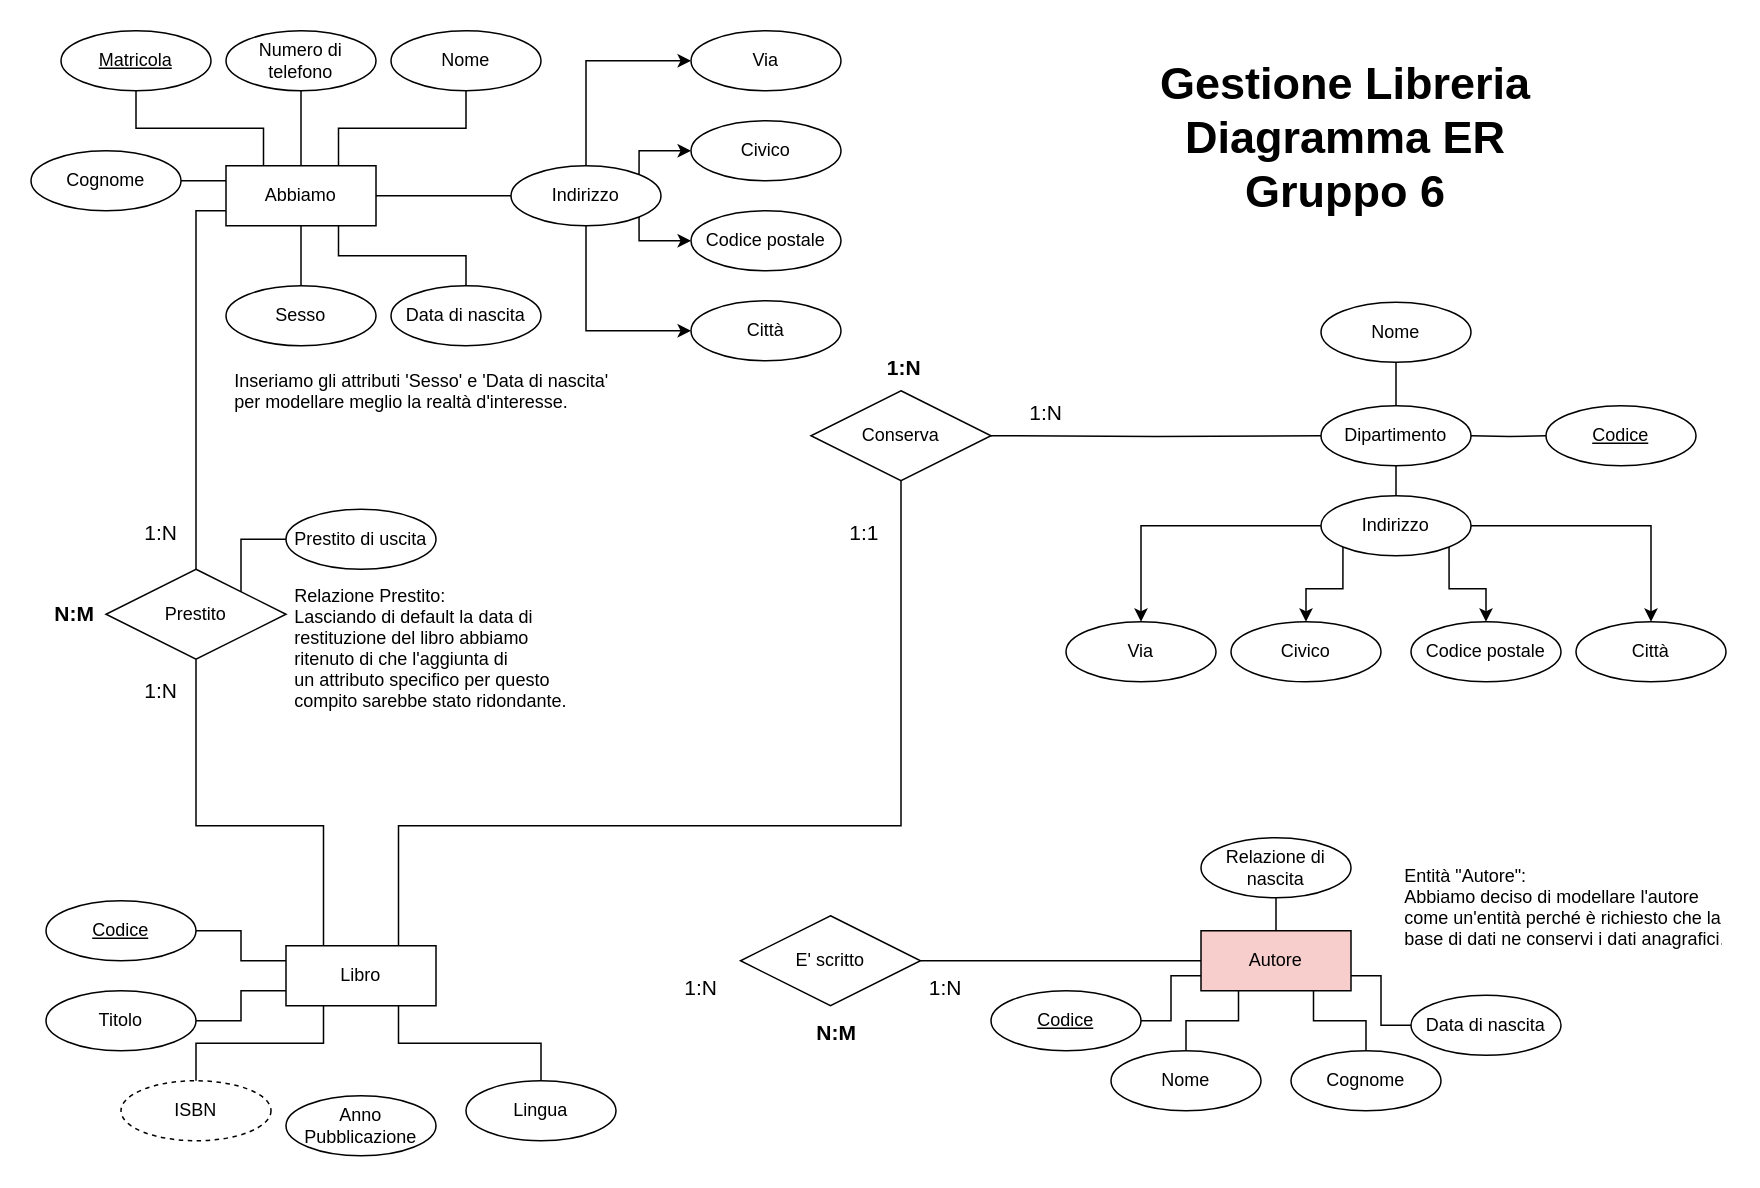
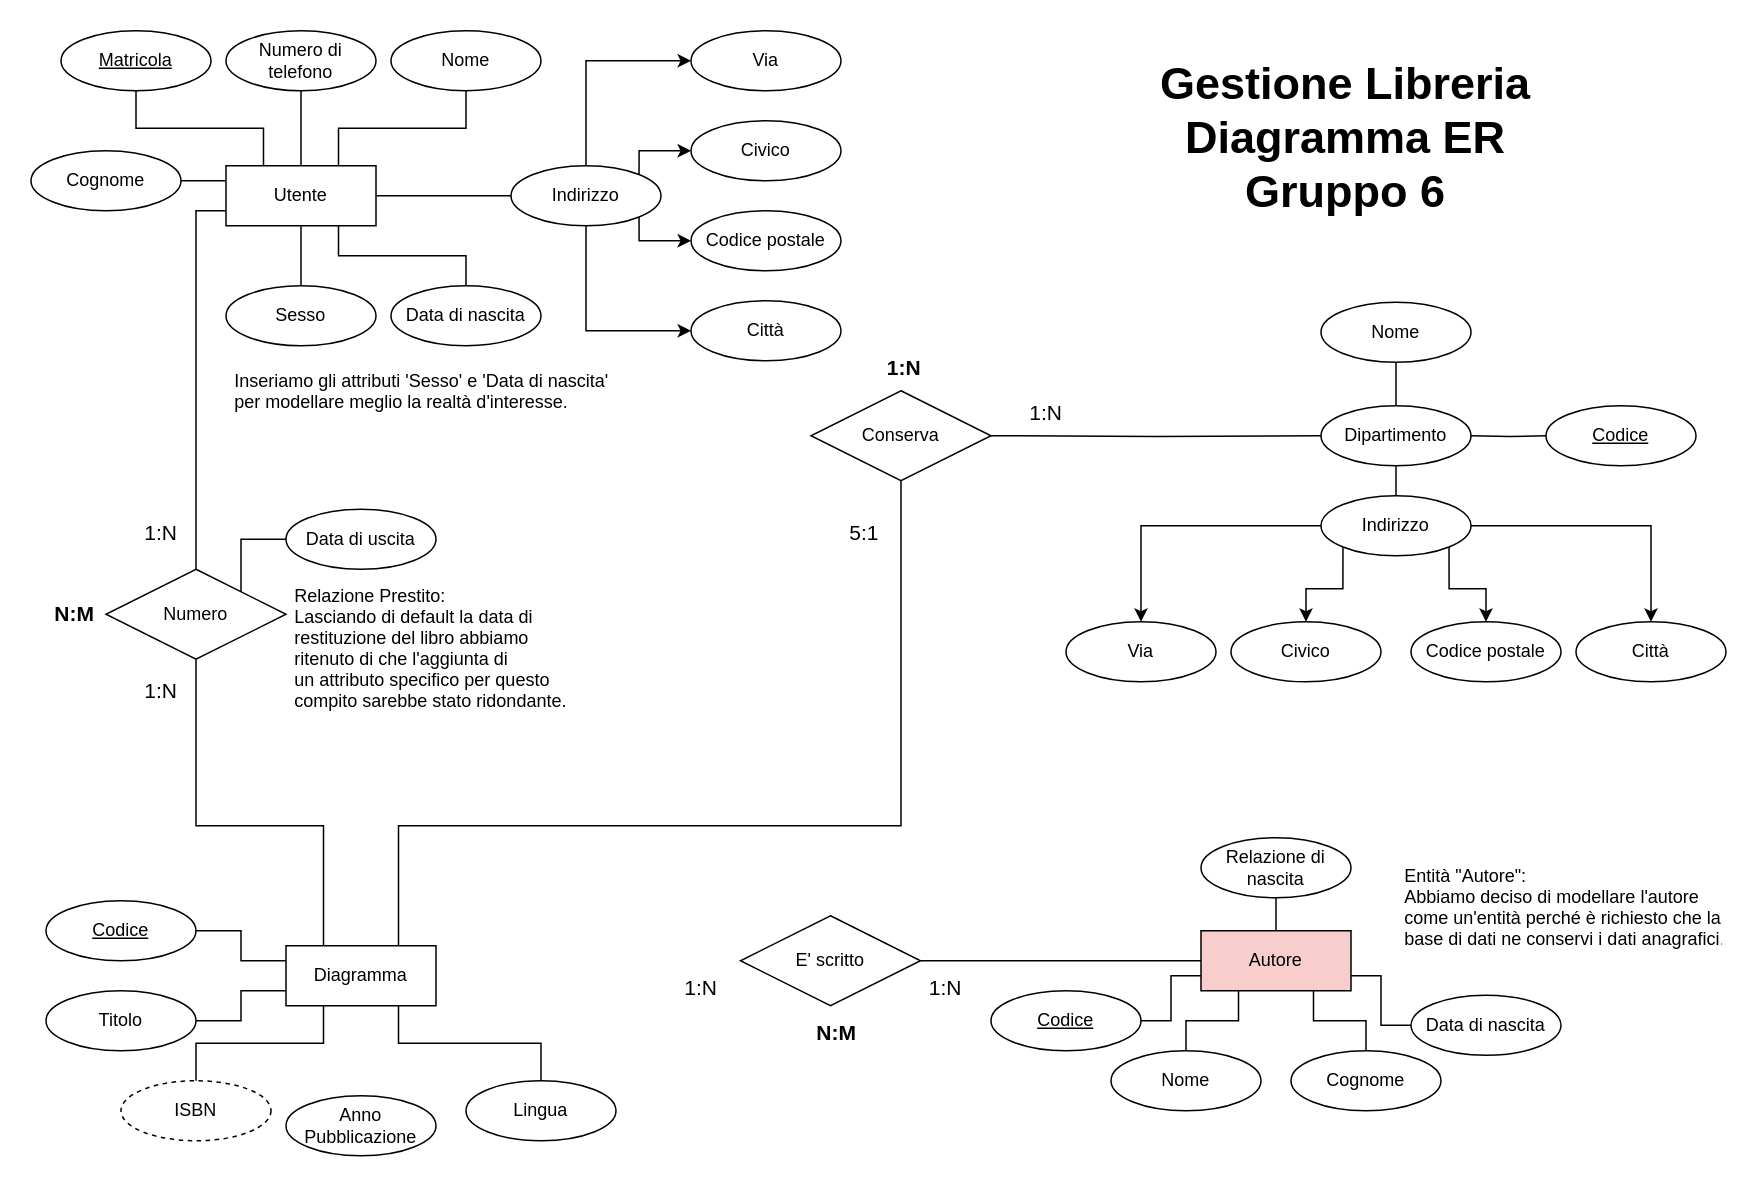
(301, 196) -> (301, 196)
(864, 533) -> (864, 533)
(361, 539) -> (361, 539)
(196, 614) -> (196, 614)
(361, 976) -> (361, 976)
